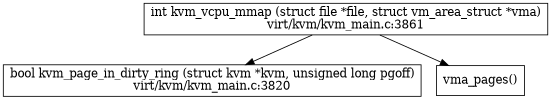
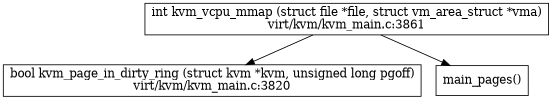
(480, 81) -> (482, 81)
